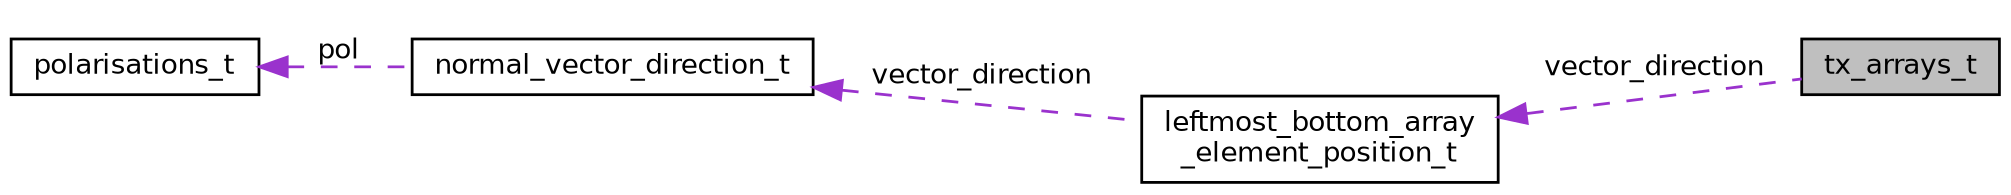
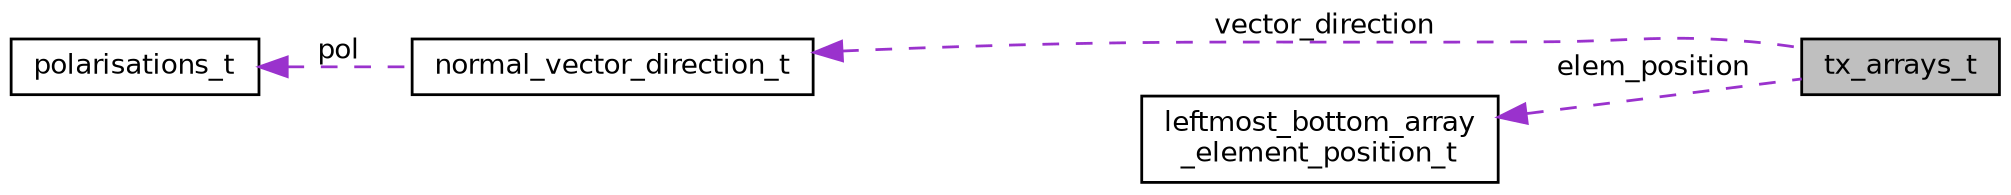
(1650, 68) -> (1650, 68)
(991, 106) -> (1322, 42)
